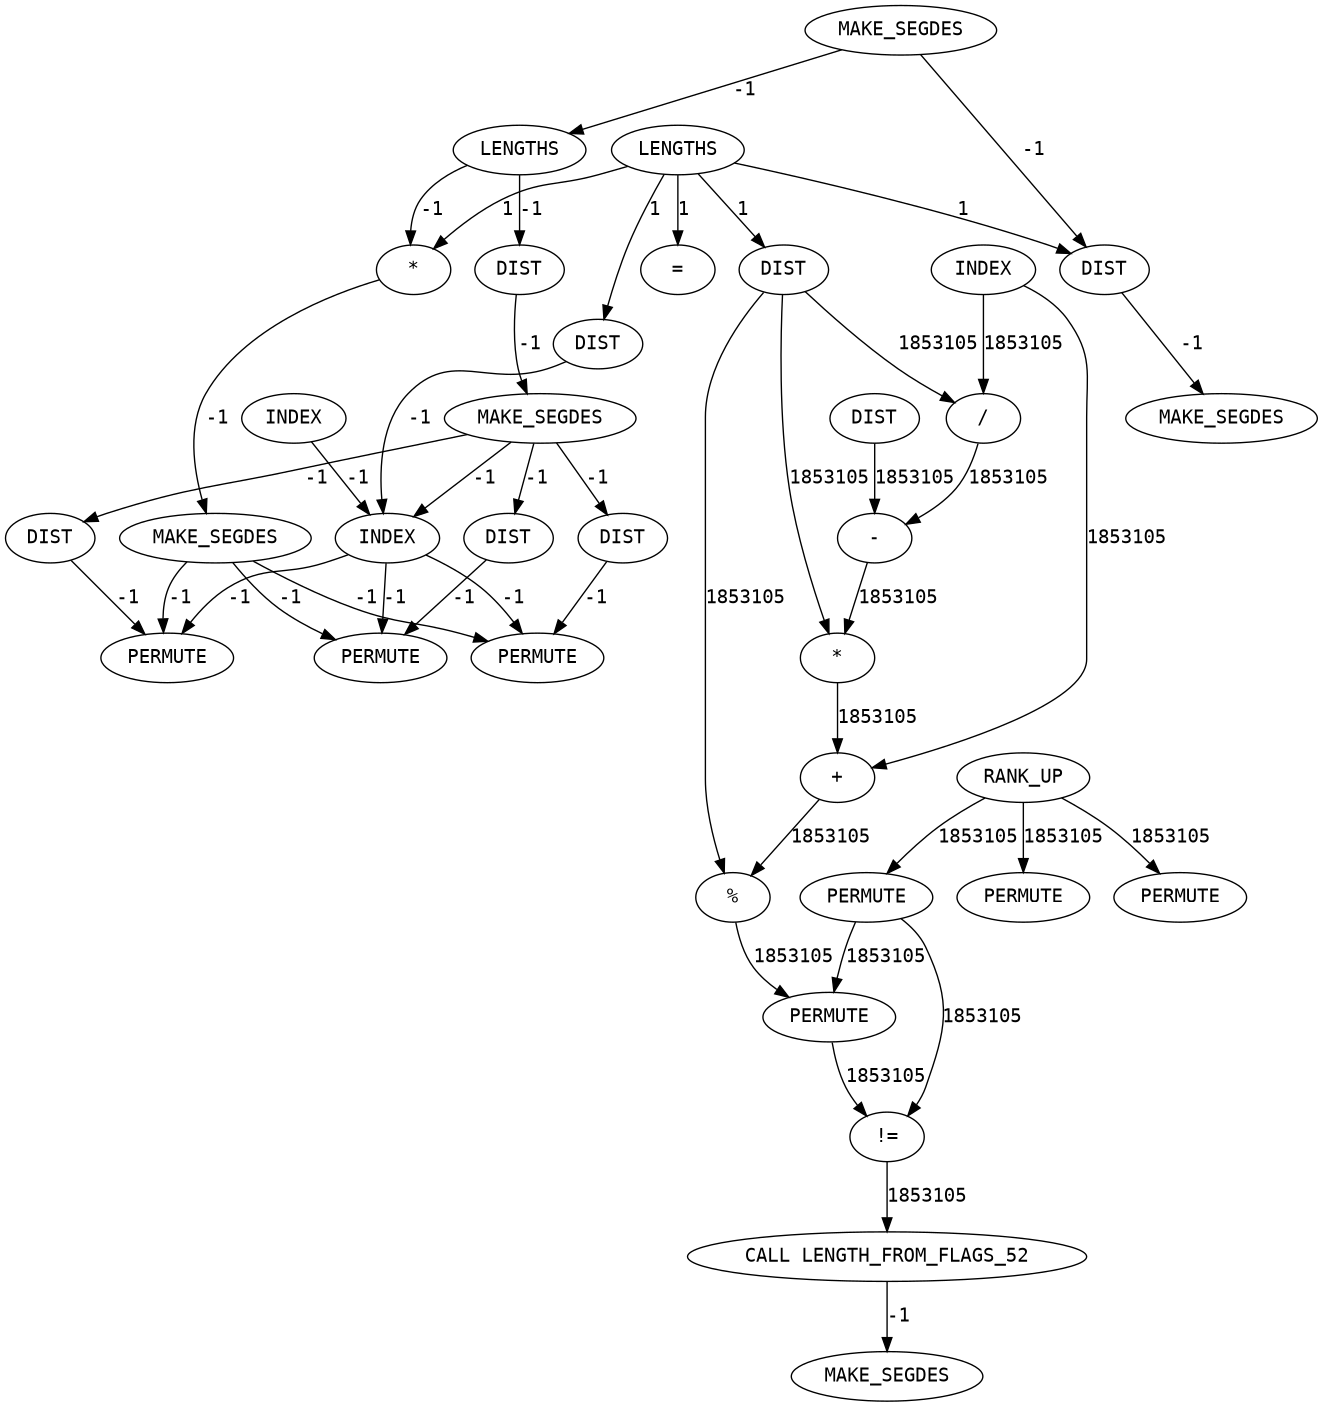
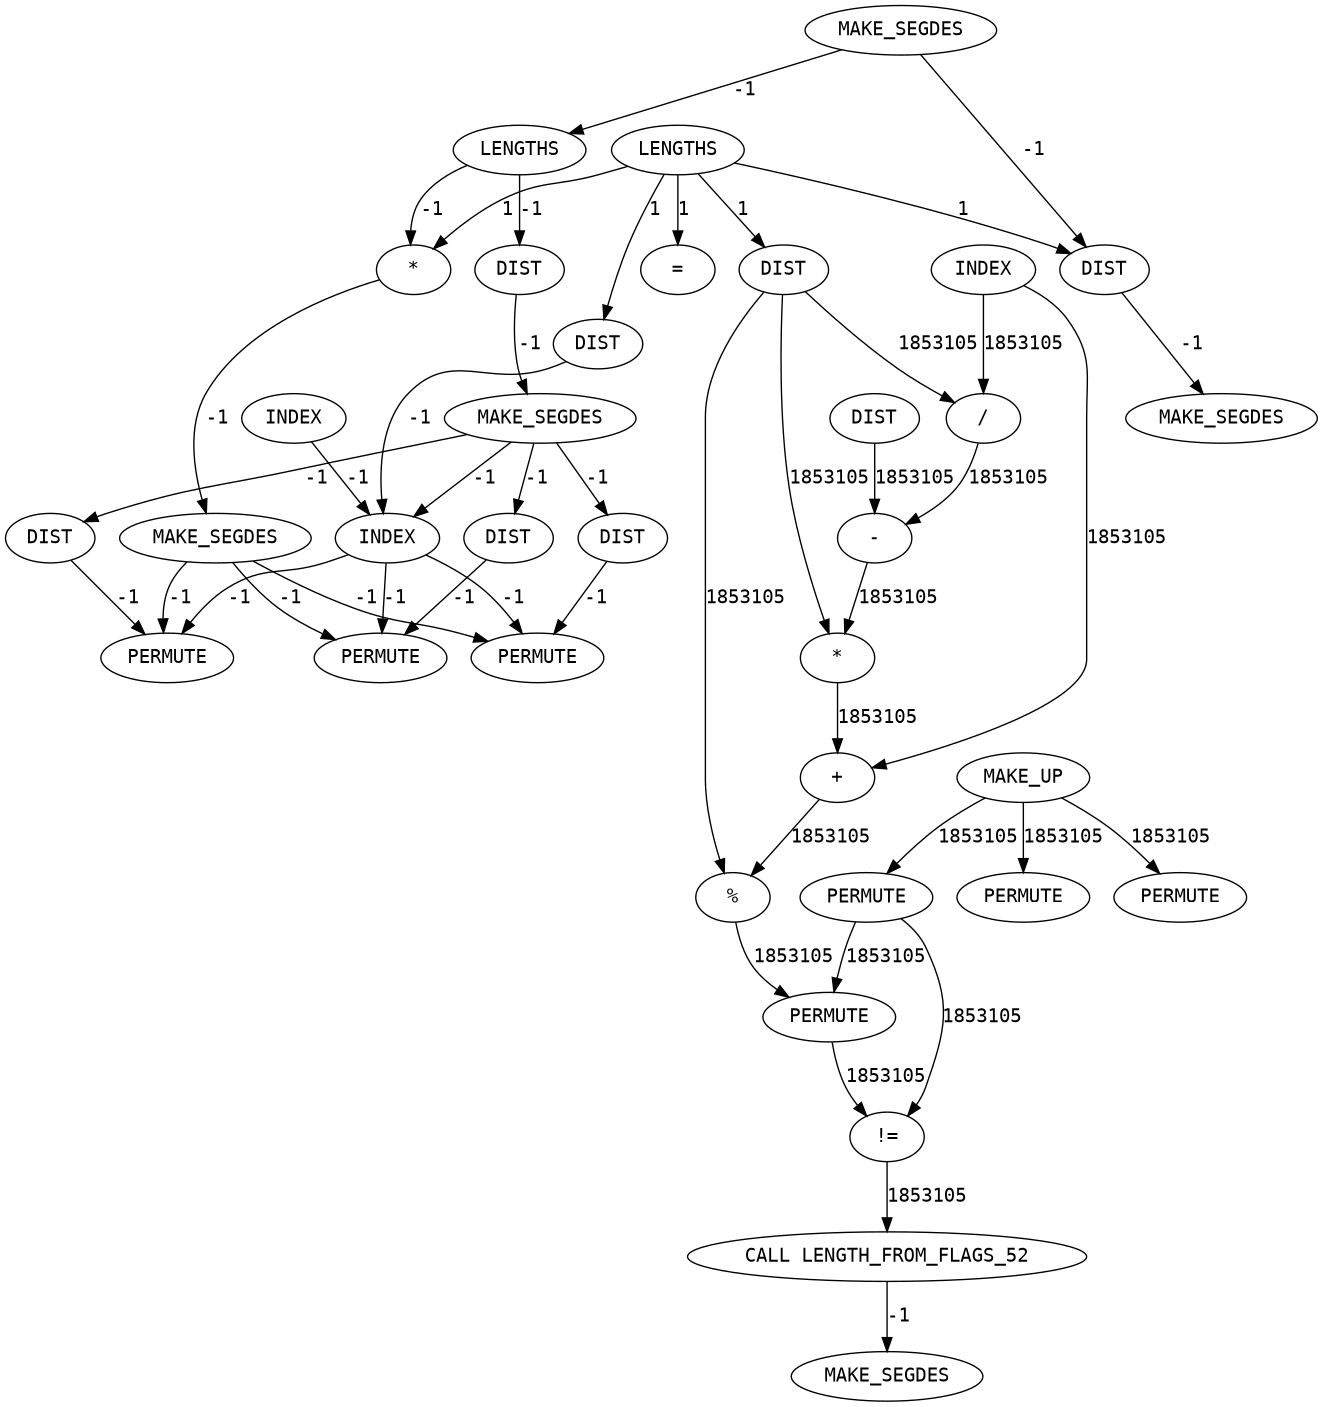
(1023, 778) -> (1023, 778)
